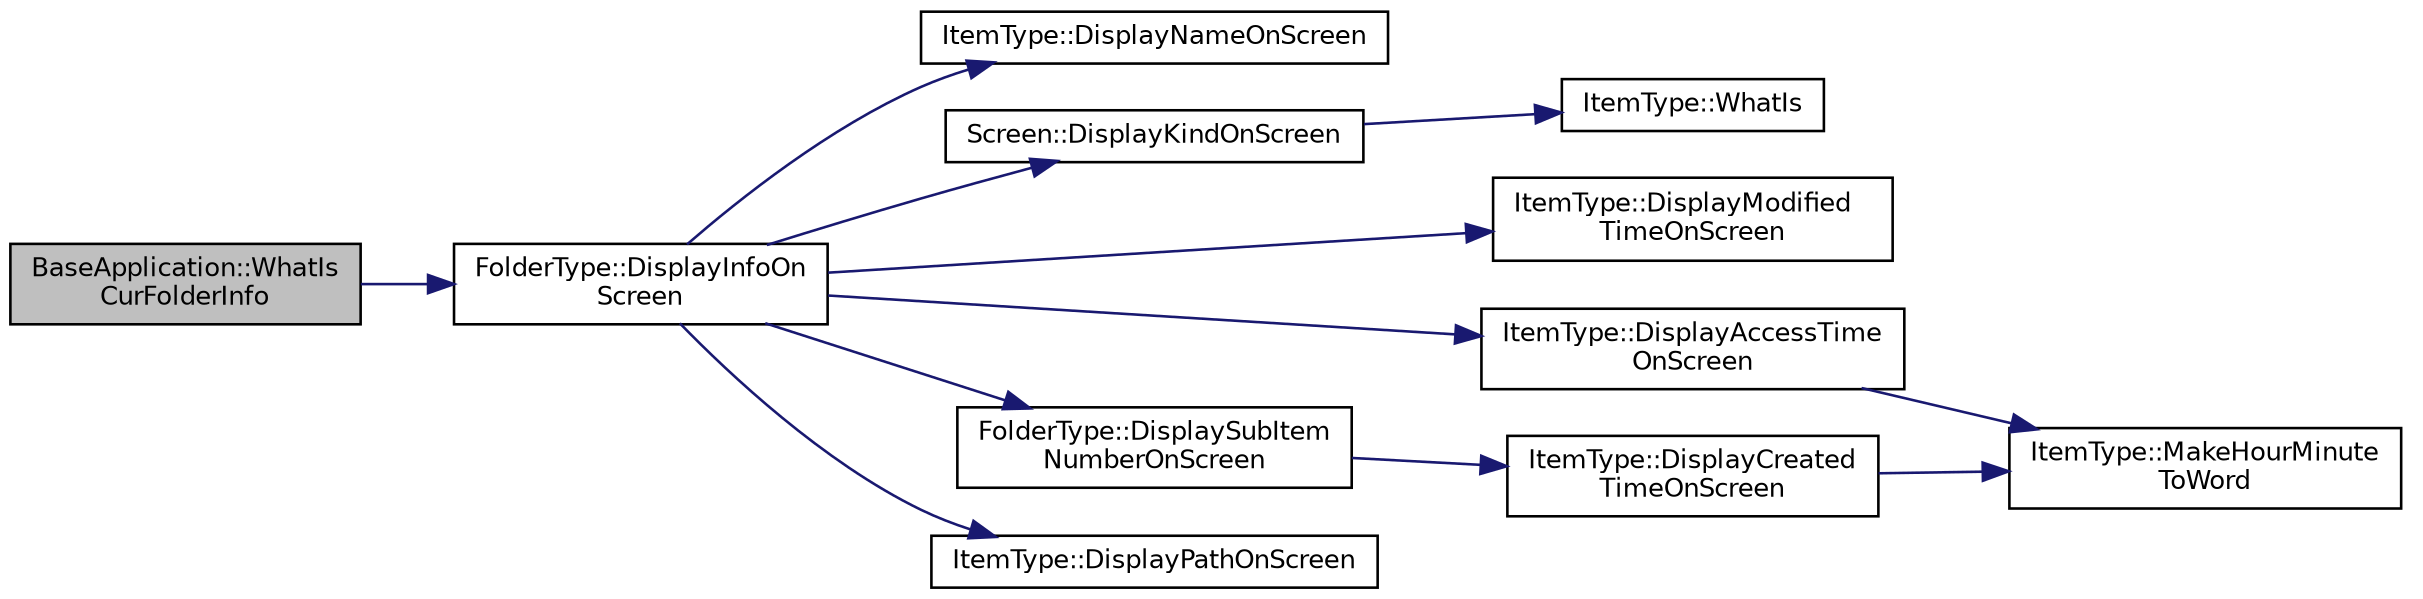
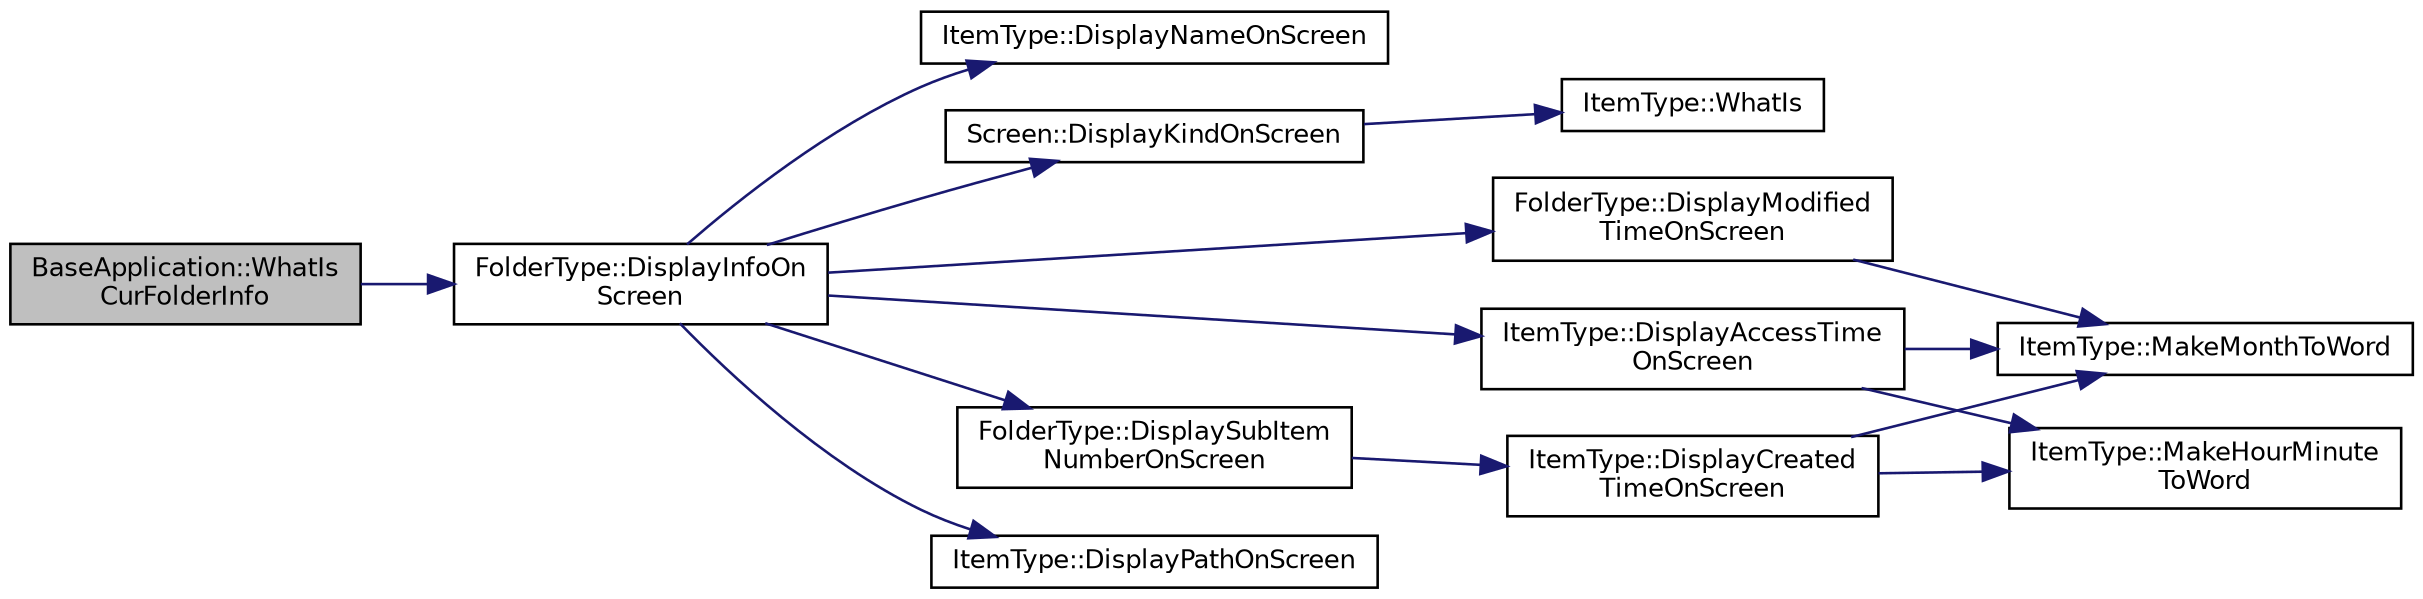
(1693, 219) -> (1693, 219)
none -> (2205, 349)
